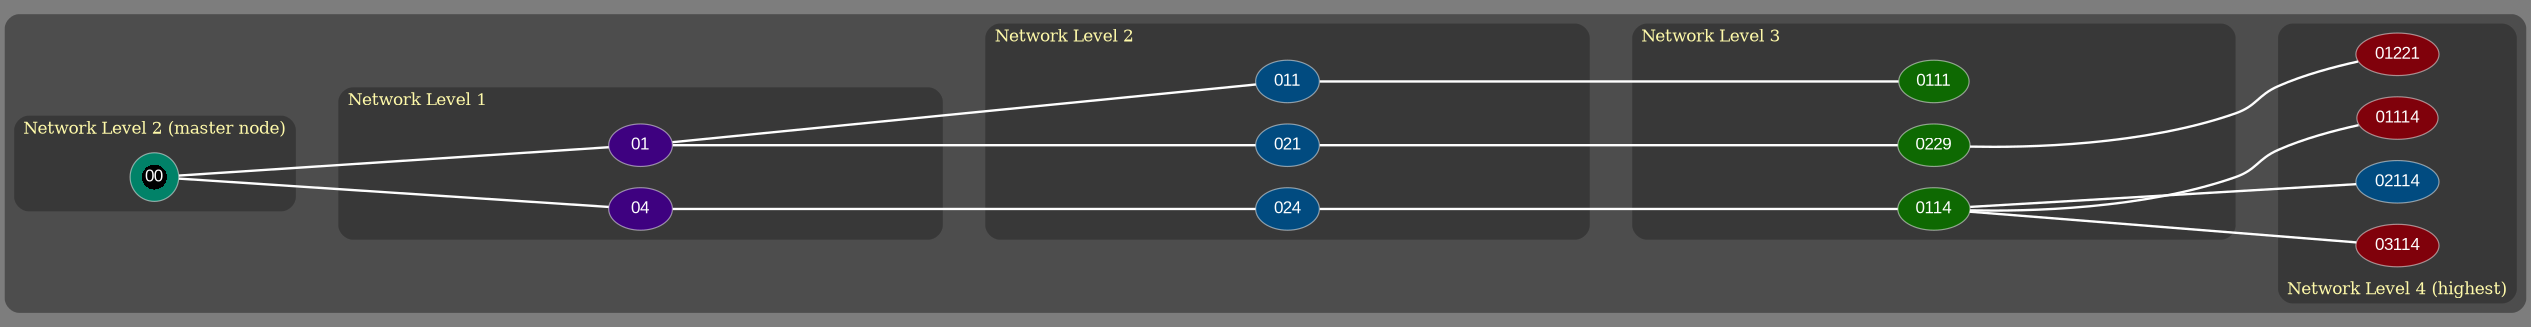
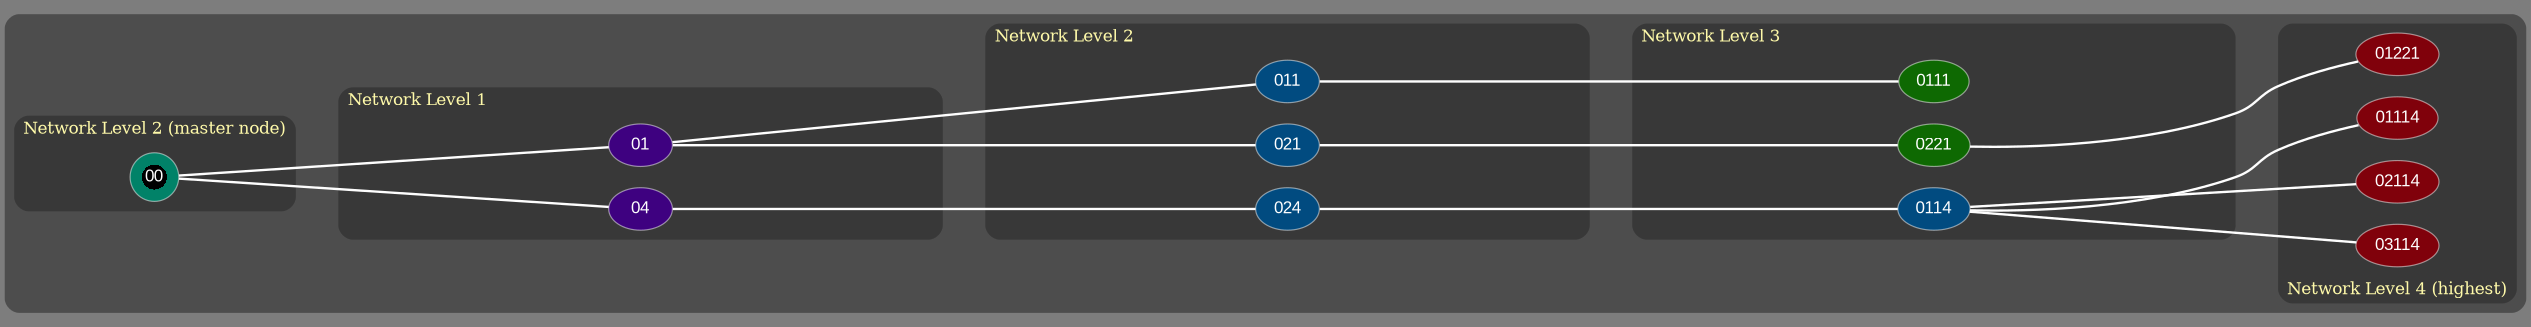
(1934, 145) -> (1934, 145)
(2397, 182) -> (2397, 182)
(1934, 209) -> (1934, 209)
